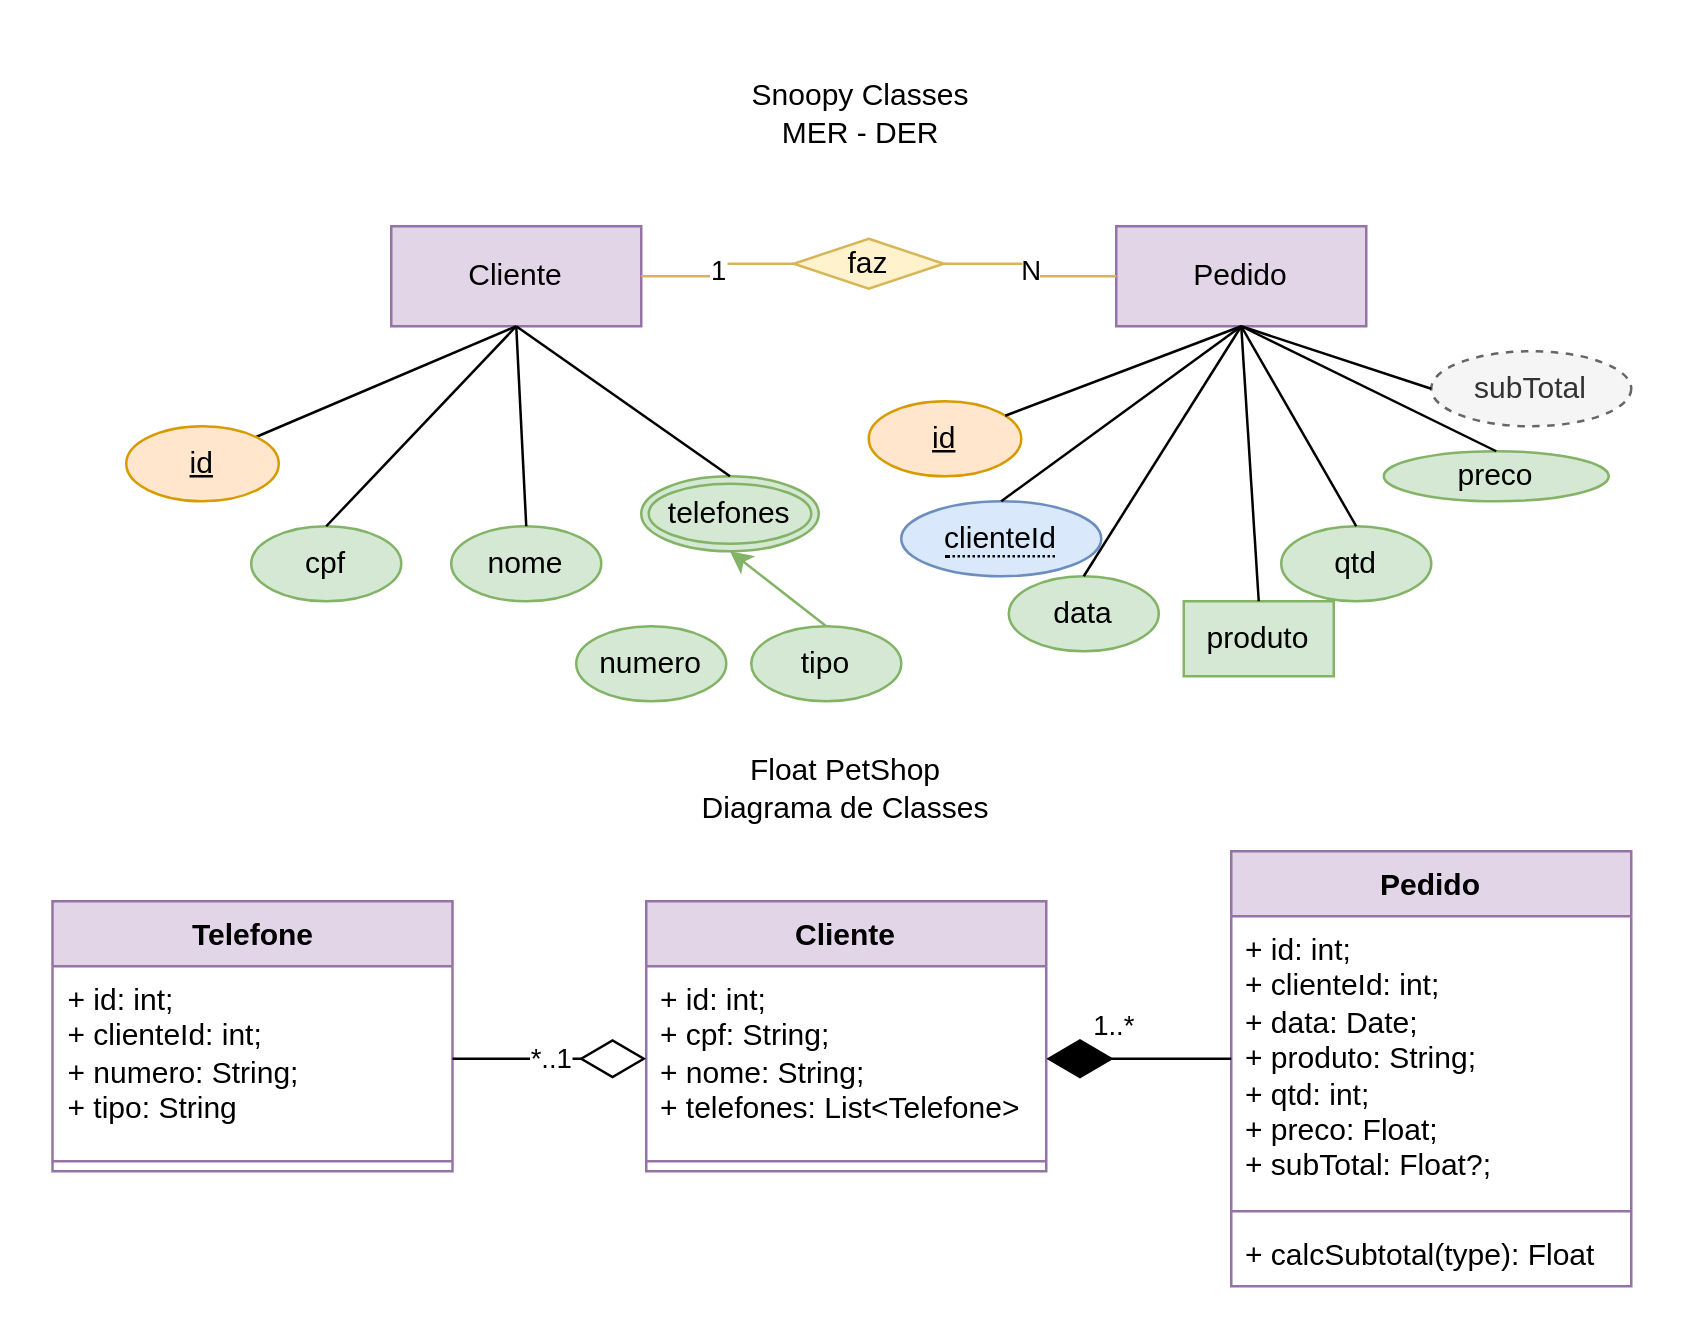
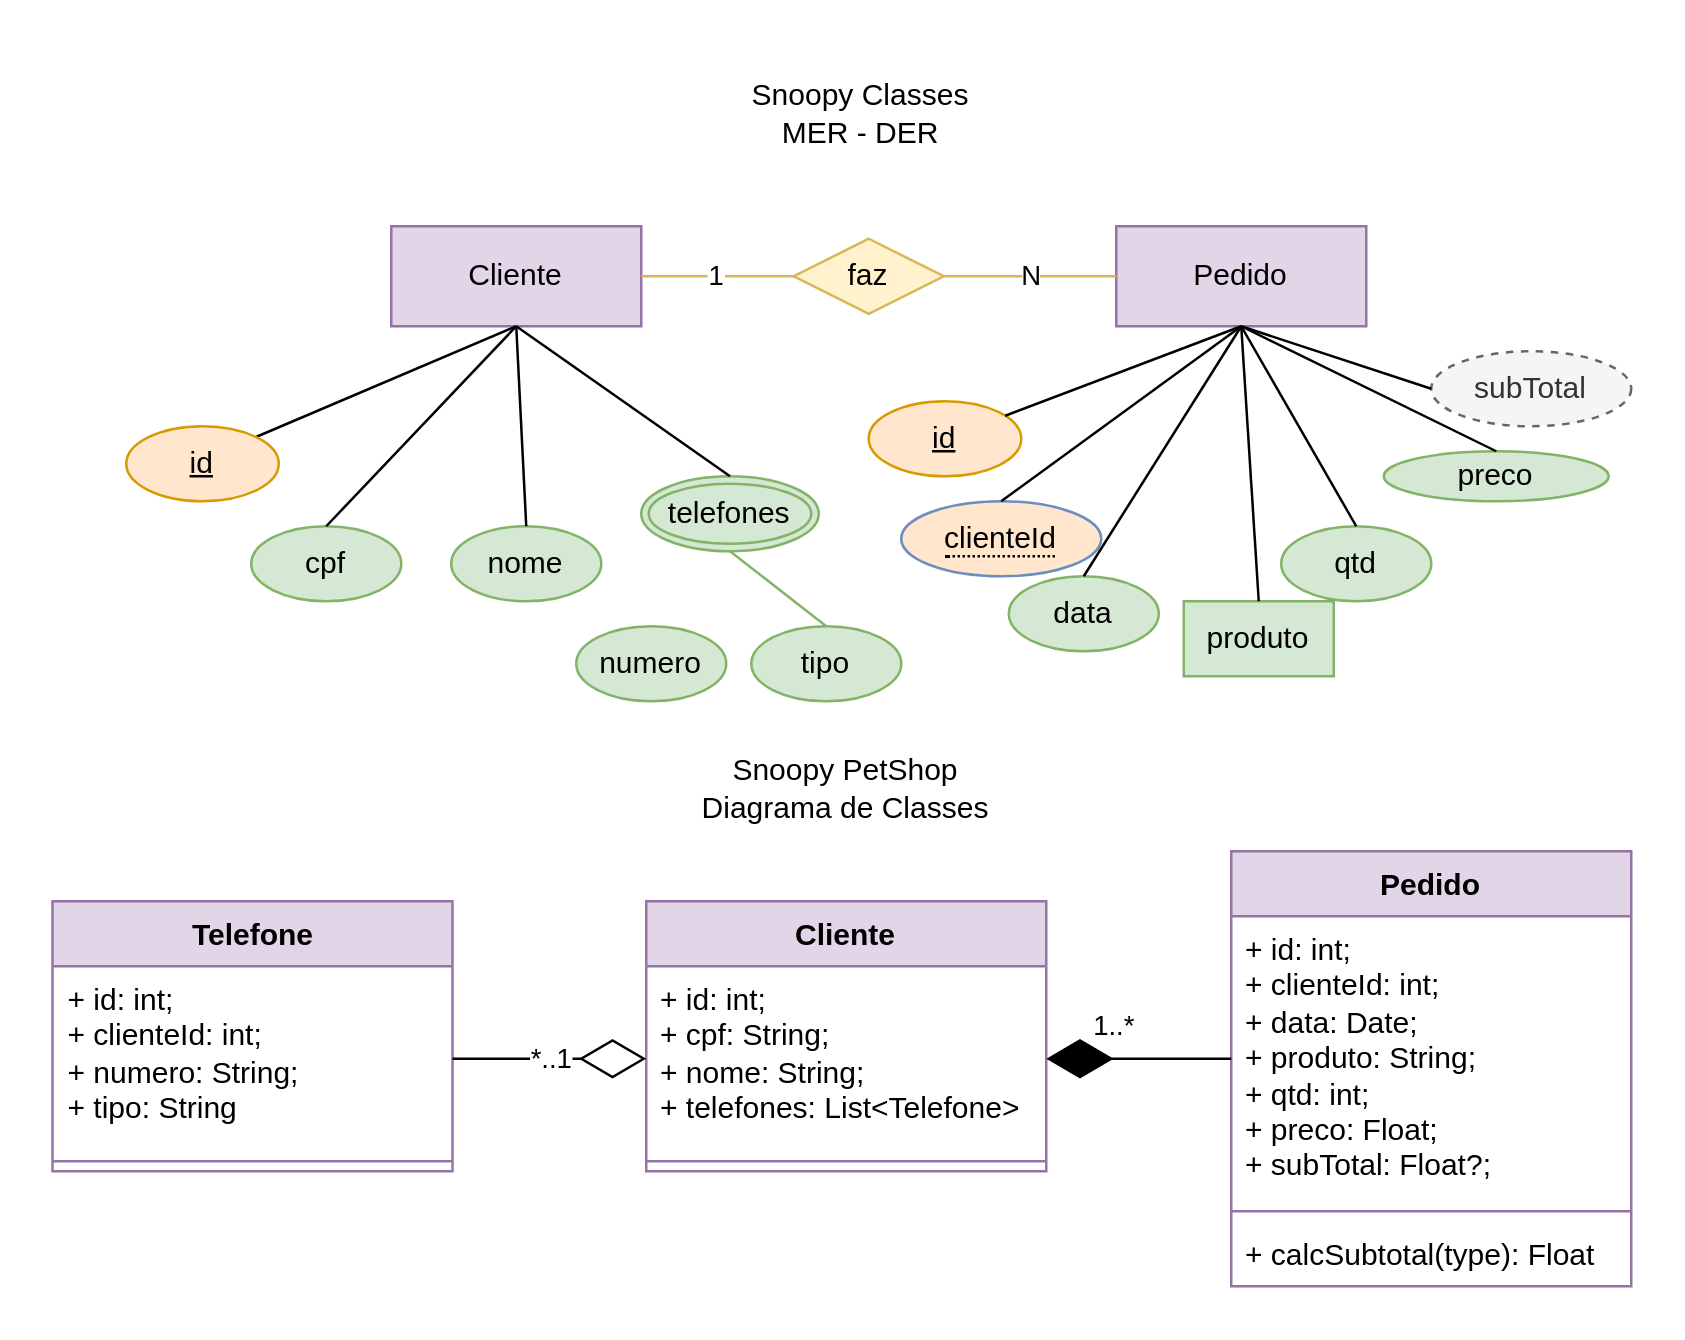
(869, 264) -> (869, 276)
(1001, 539) -> (1001, 539)
(743, 562) -> (738, 557)
(846, 789) -> (846, 789)
